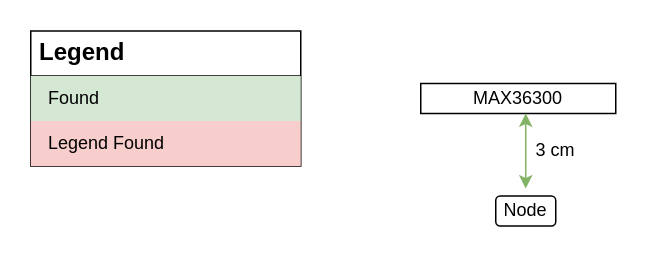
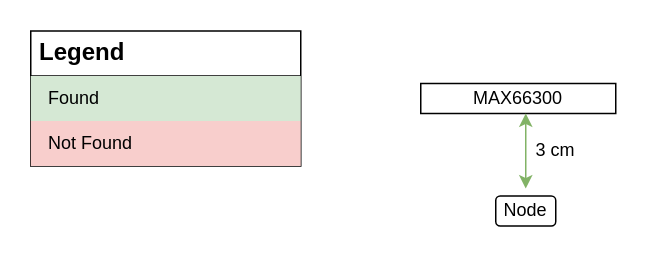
(518, 98) -> (518, 98)
(107, 143) -> (92, 143)
